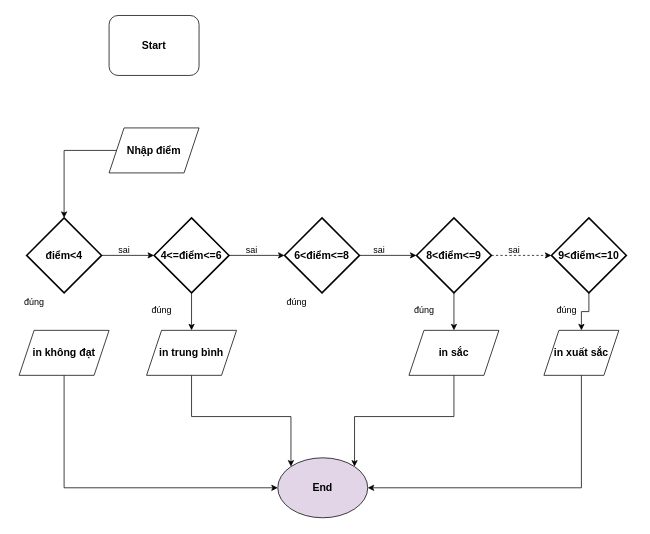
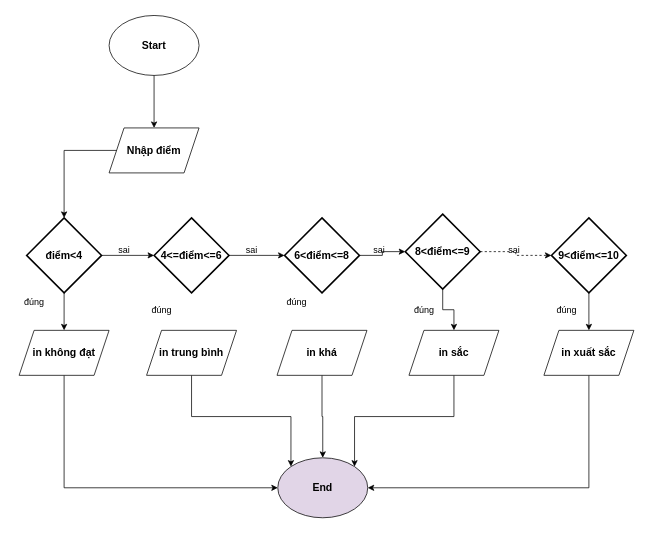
(154, 45) -> (154, 45)
none -> (154, 121)
(454, 255) -> (443, 252)
(192, 309) -> none
none -> (64, 324)
none -> (322, 353)
(582, 353) -> (589, 353)
none -> (323, 433)
